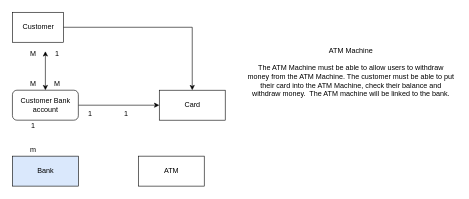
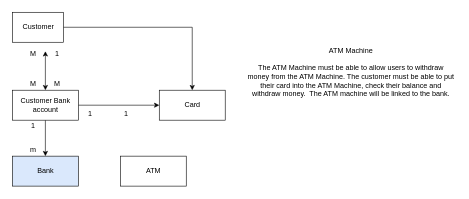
(45, 105) -> (45, 105)
none -> (45, 136)
(171, 171) -> (153, 171)
